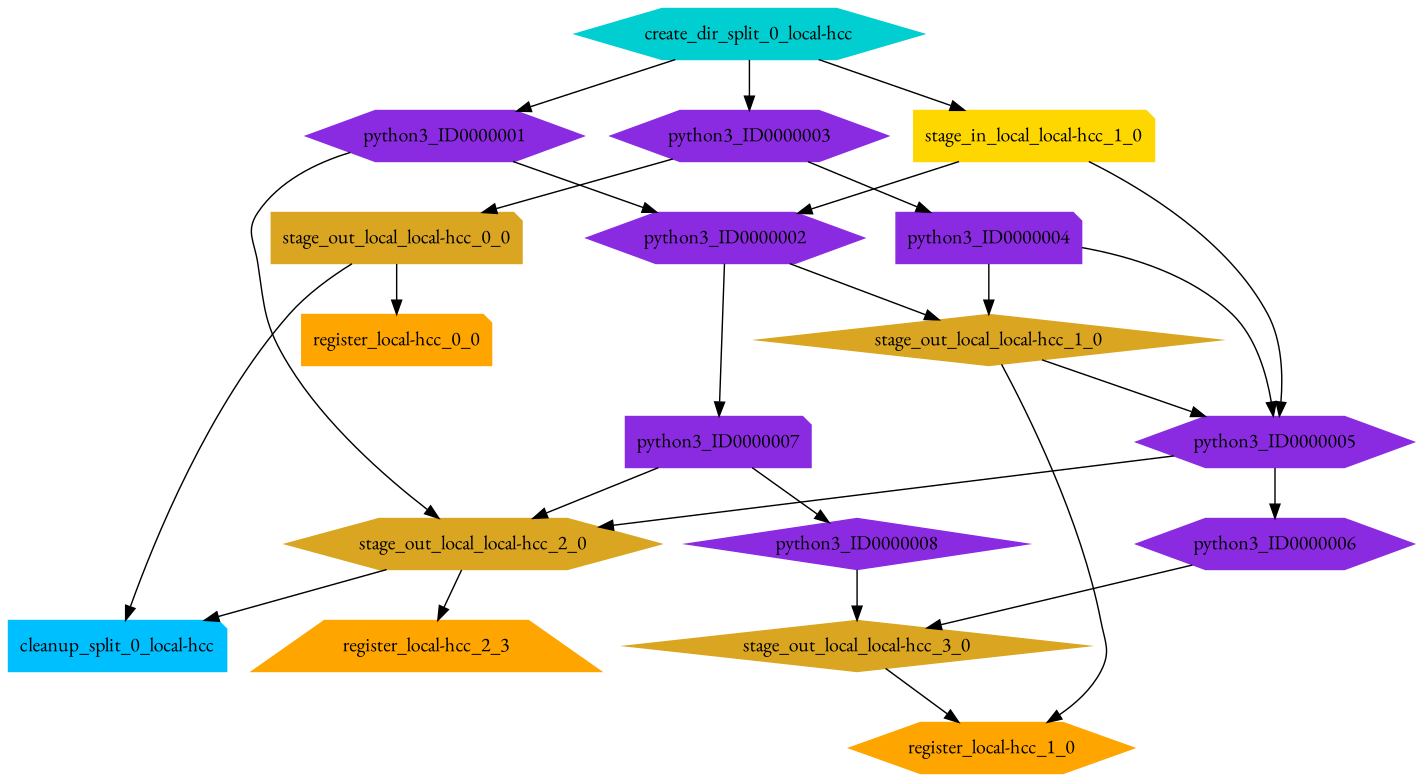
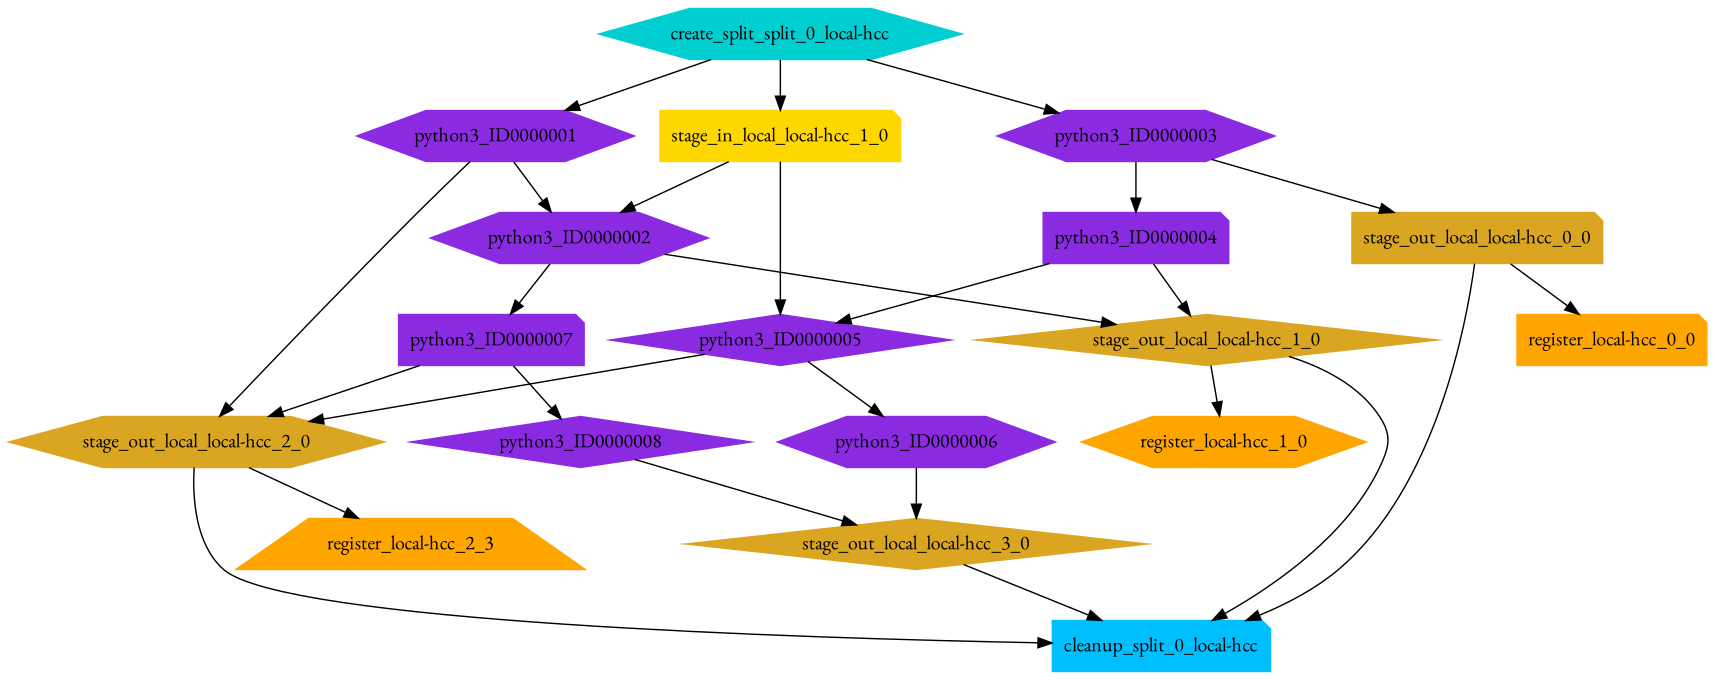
(749, 34) -> (780, 34)
(1117, 386) -> (1367, 489)
(1275, 442) -> (780, 340)
(917, 691) -> (1026, 590)
